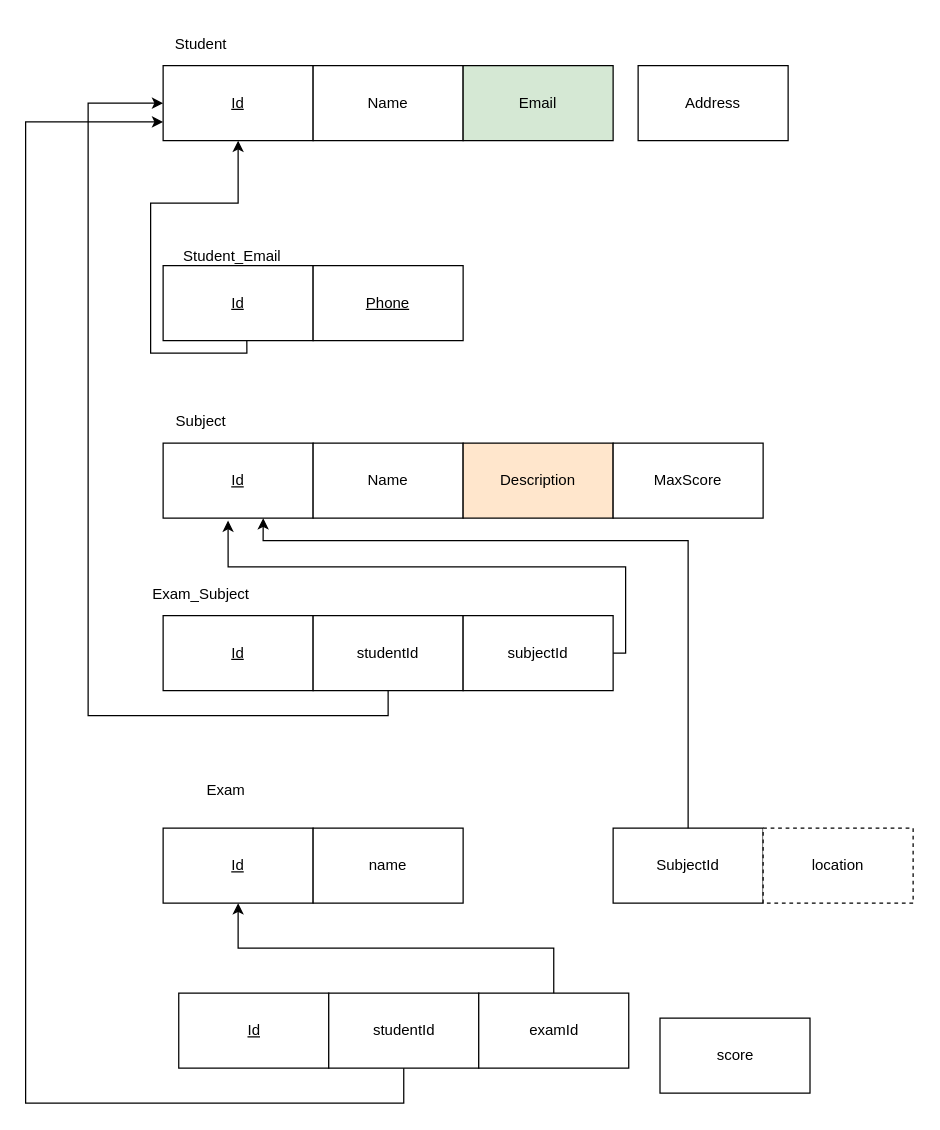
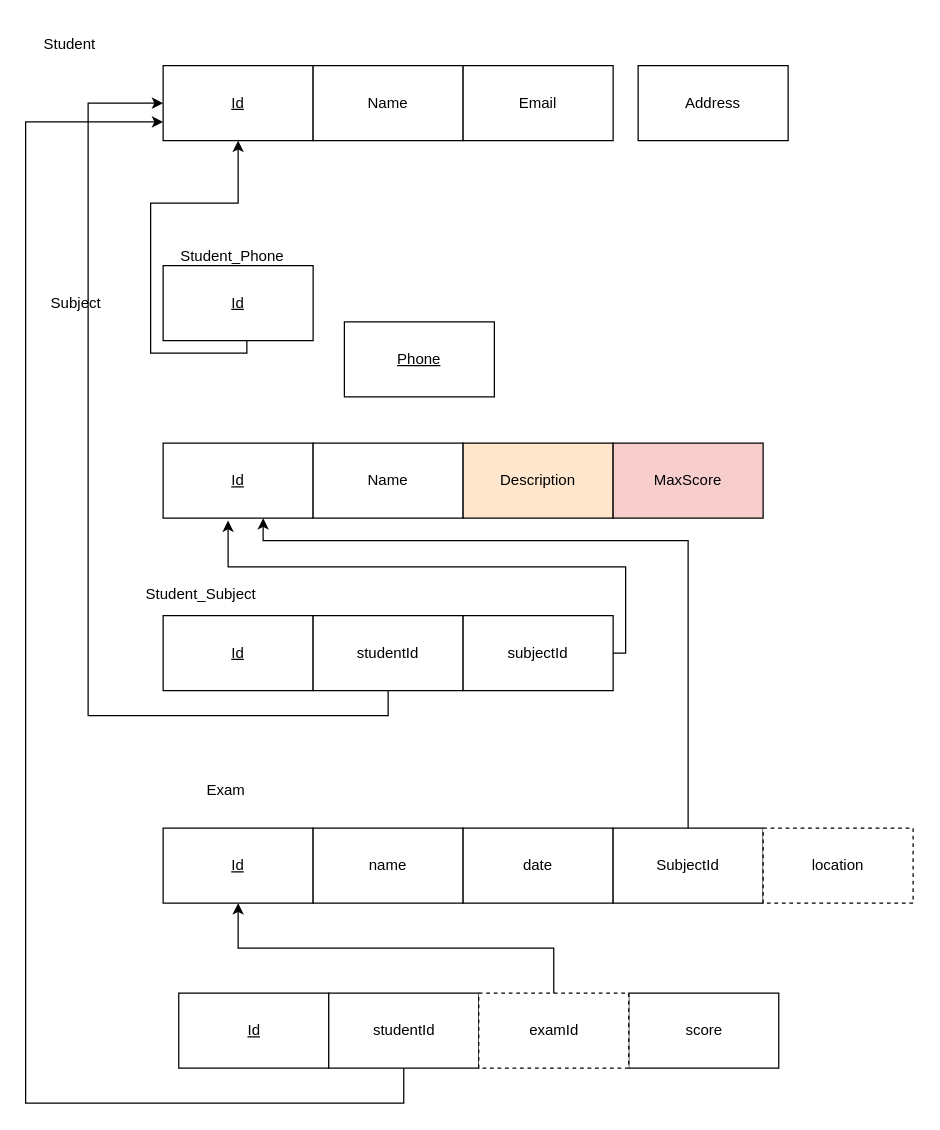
(201, 44) -> (69, 44)
(538, 103) -> (538, 103)
(233, 257) -> (233, 257)
(388, 303) -> (419, 359)
(201, 422) -> (76, 303)
(688, 481) -> (688, 481)
(201, 594) -> (201, 594)
none -> (538, 866)
(554, 1031) -> (554, 1031)
(735, 1056) -> (704, 1031)
